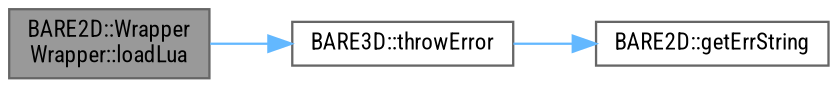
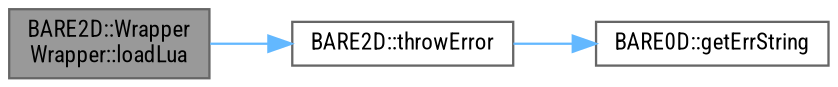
(403, 44) -> (403, 44)
(712, 44) -> (712, 44)
